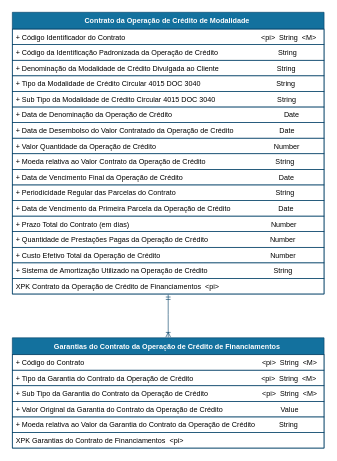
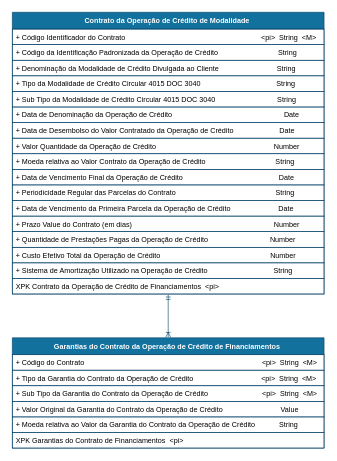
(201, 224) -> (201, 224)
